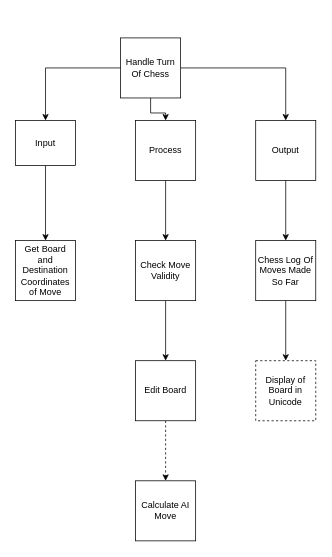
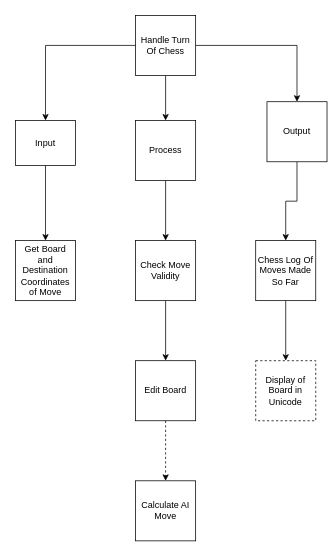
(150, 68) -> (165, 45)
(285, 150) -> (297, 132)
